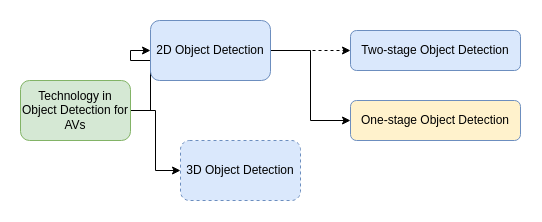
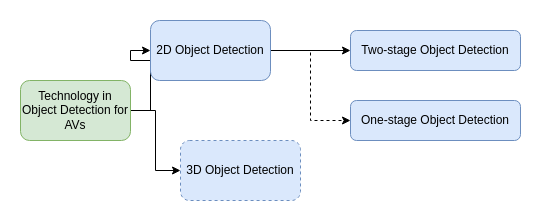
(328, 51) -> (328, 51)
(311, 103) -> (311, 103)
(436, 121) -> (436, 121)
